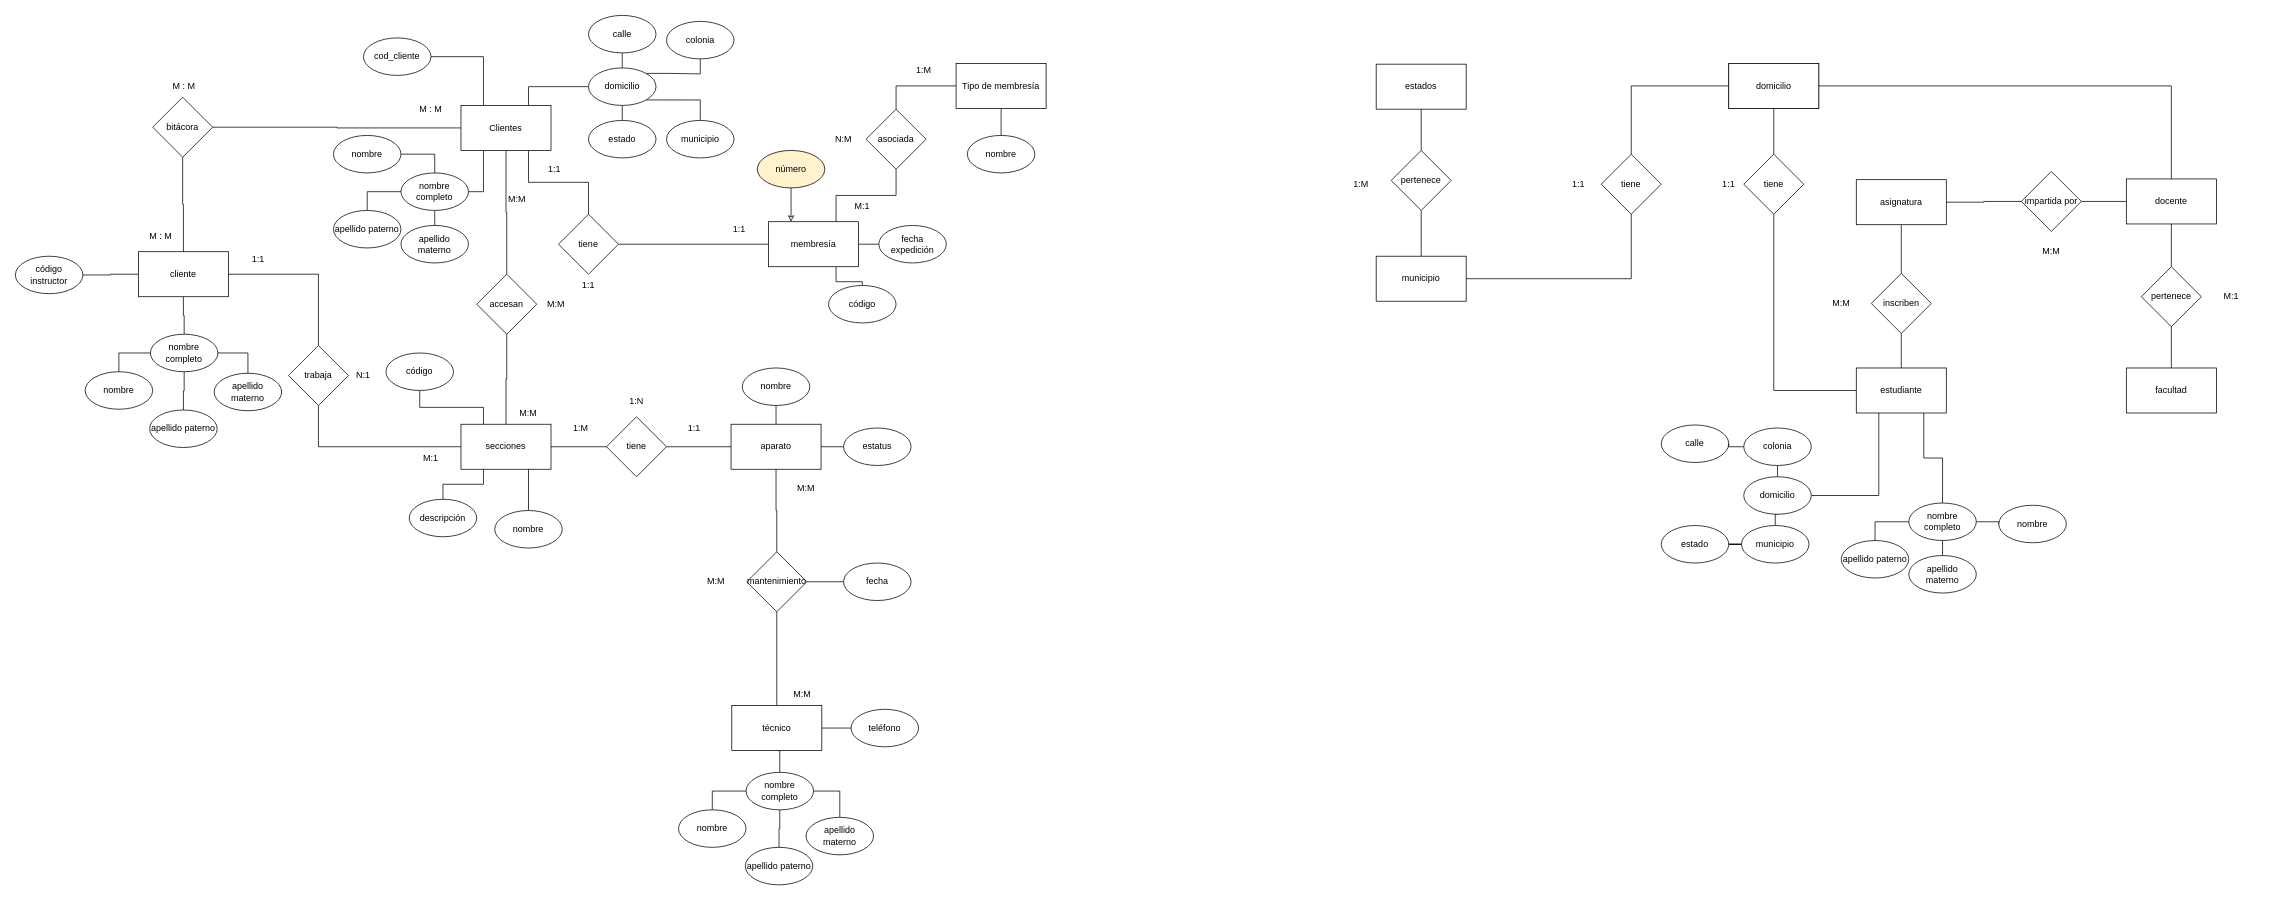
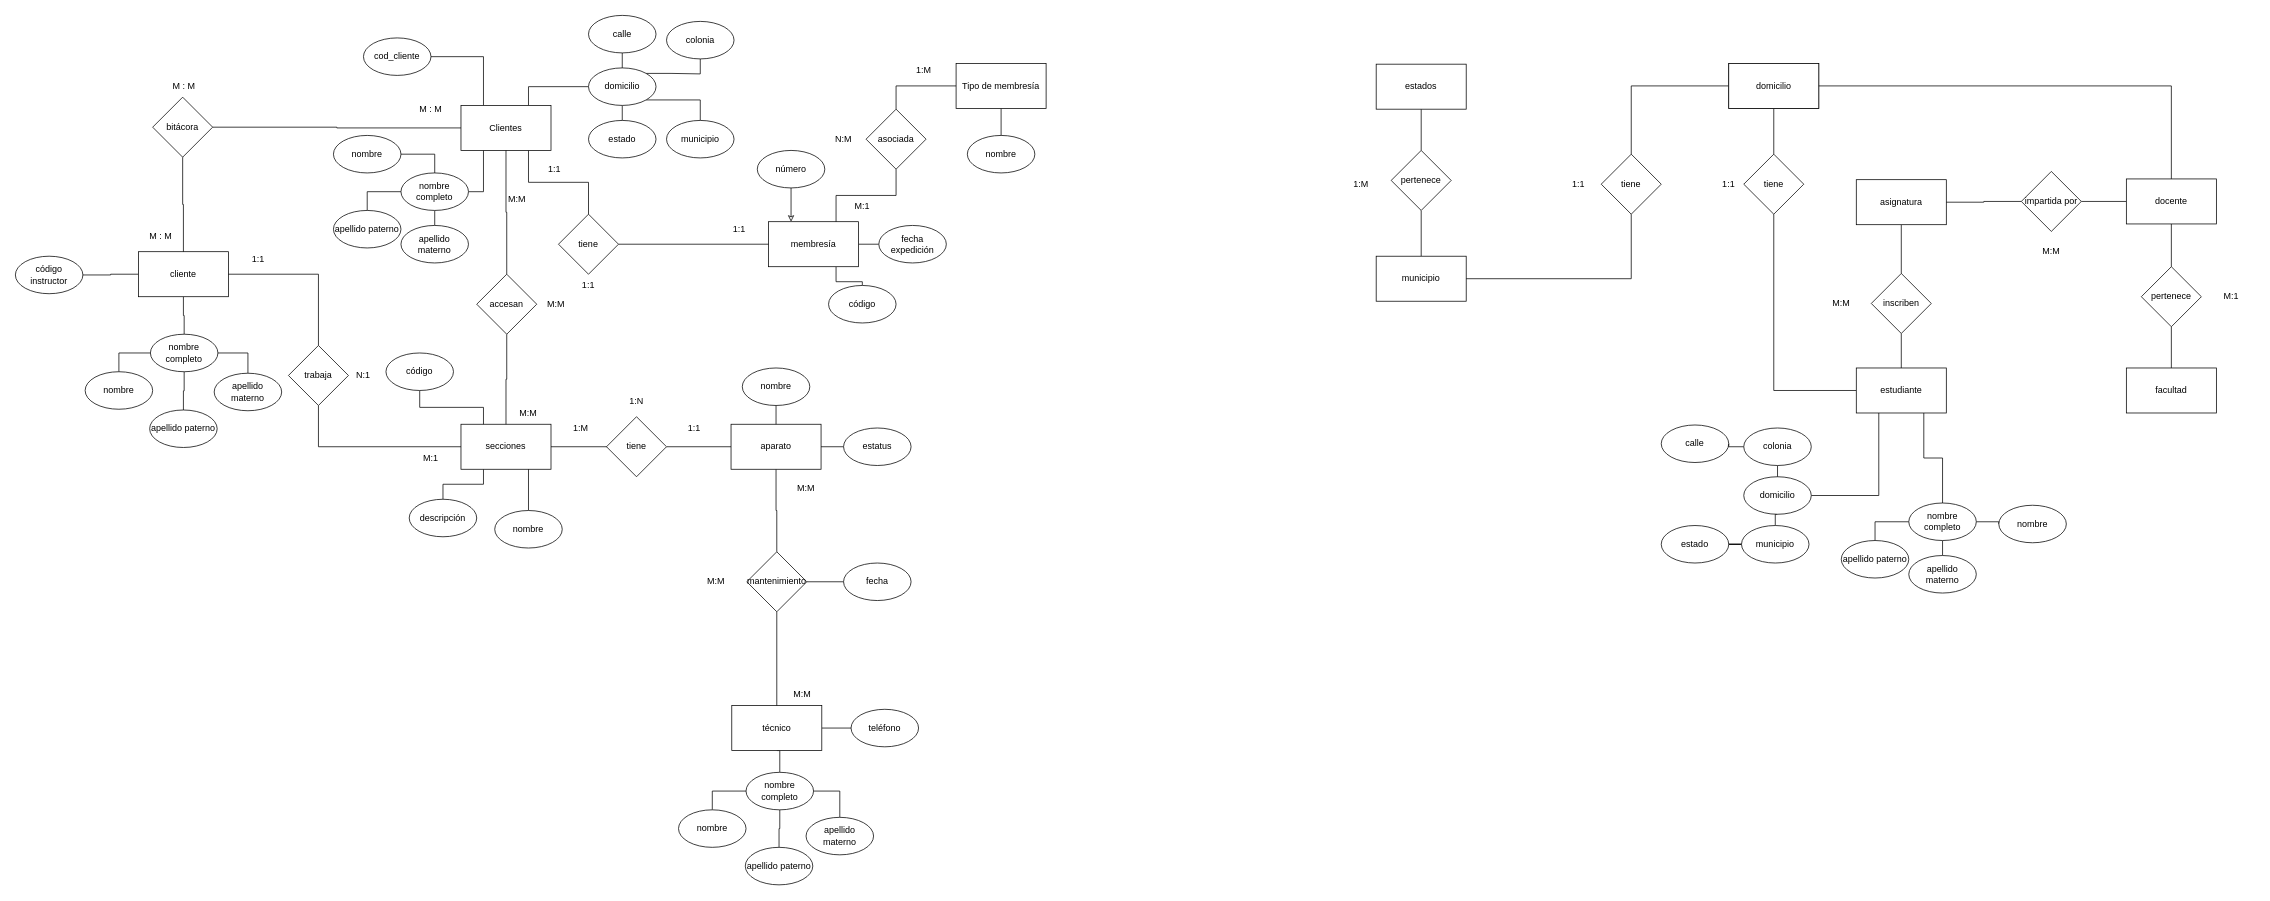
(791, 169) -> (791, 169)
